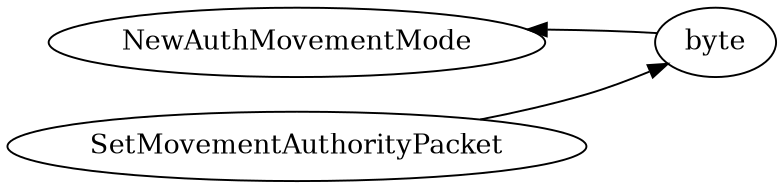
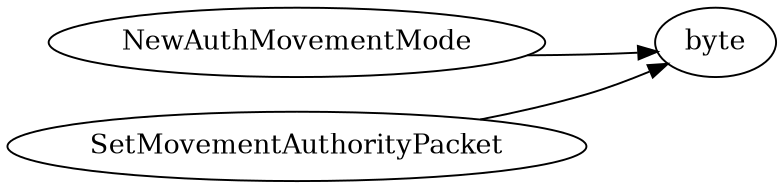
(602, 31) -> (583, 55)
